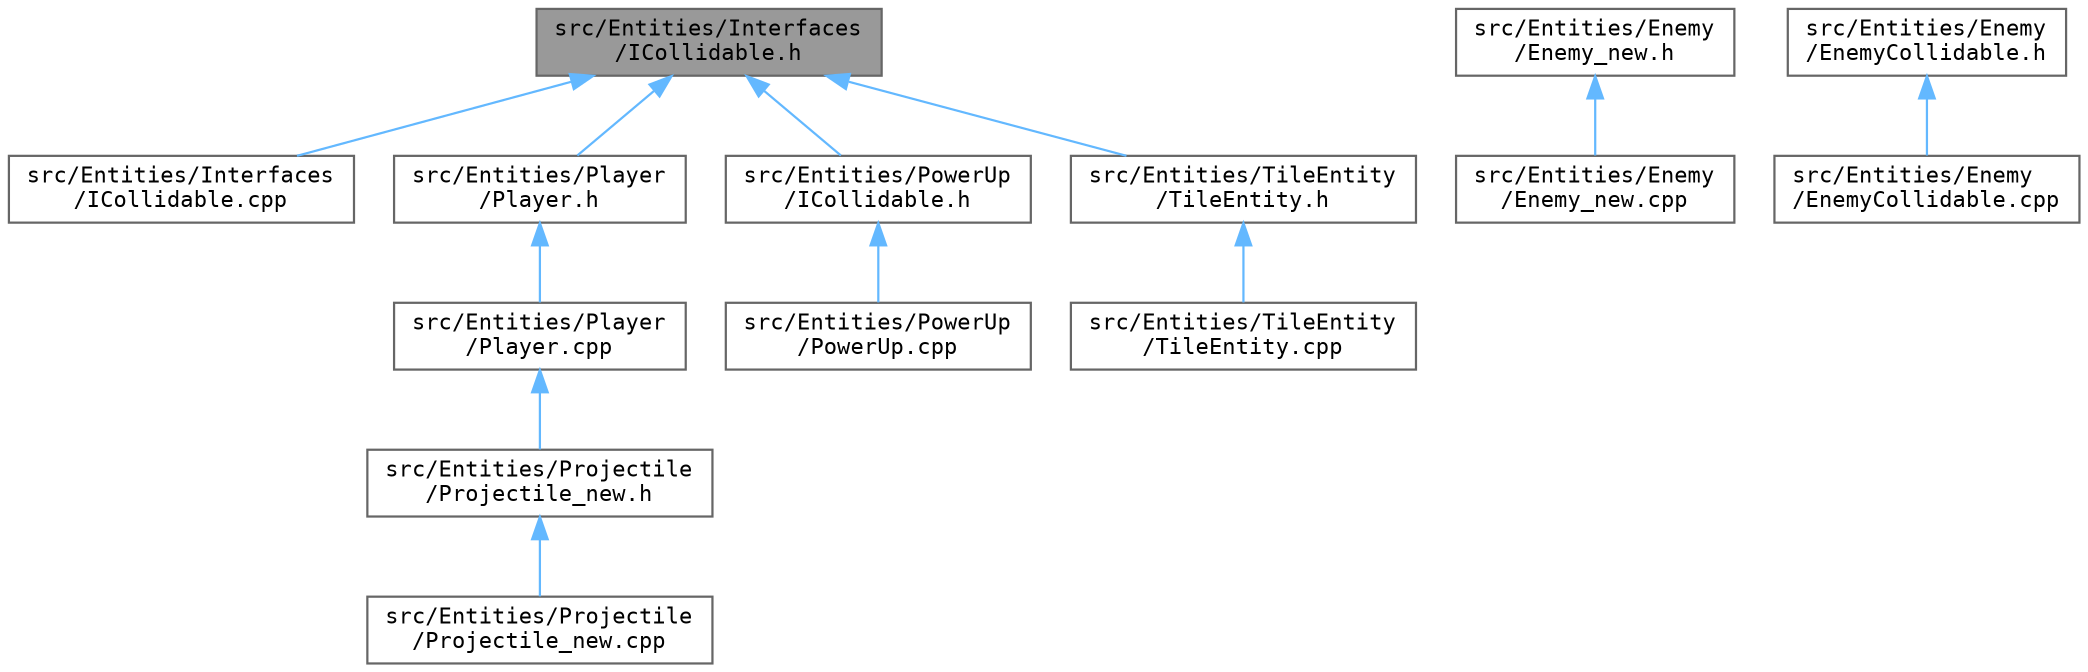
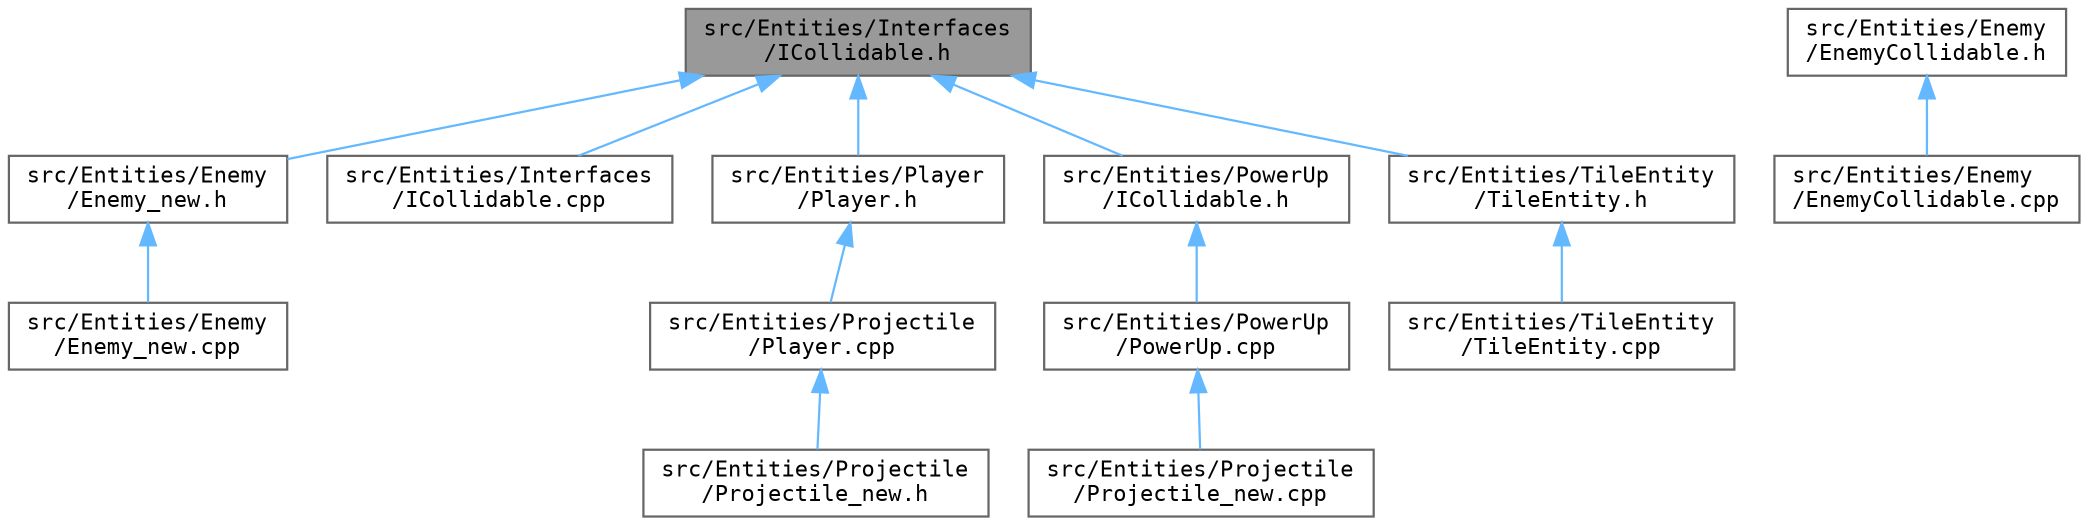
none -> (484, 120)
(540, 336) -> (823, 336)
(540, 568) -> (1199, 421)
